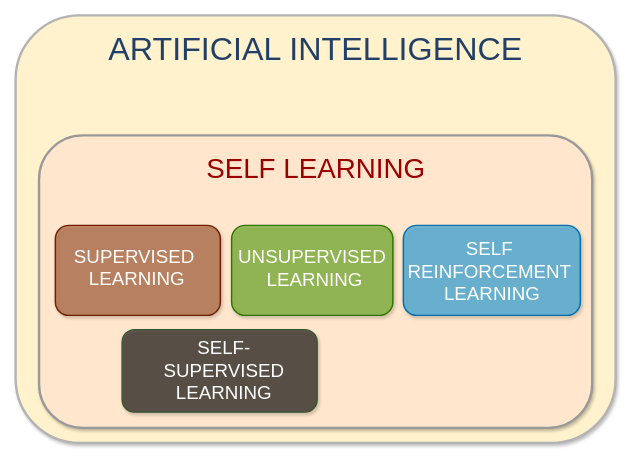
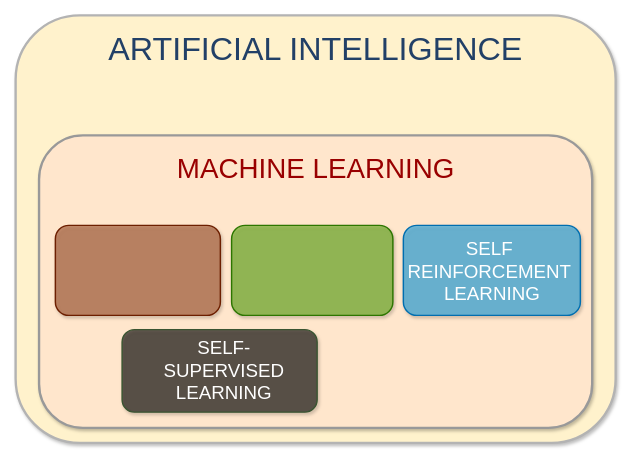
(316, 169) -> (316, 169)
(134, 267) -> none
(312, 267) -> none
